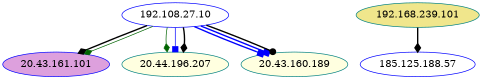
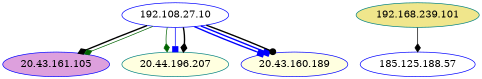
(418, 36) -> (418, 36)
(56, 64) -> (56, 64)
(294, 64) -> (294, 64)
